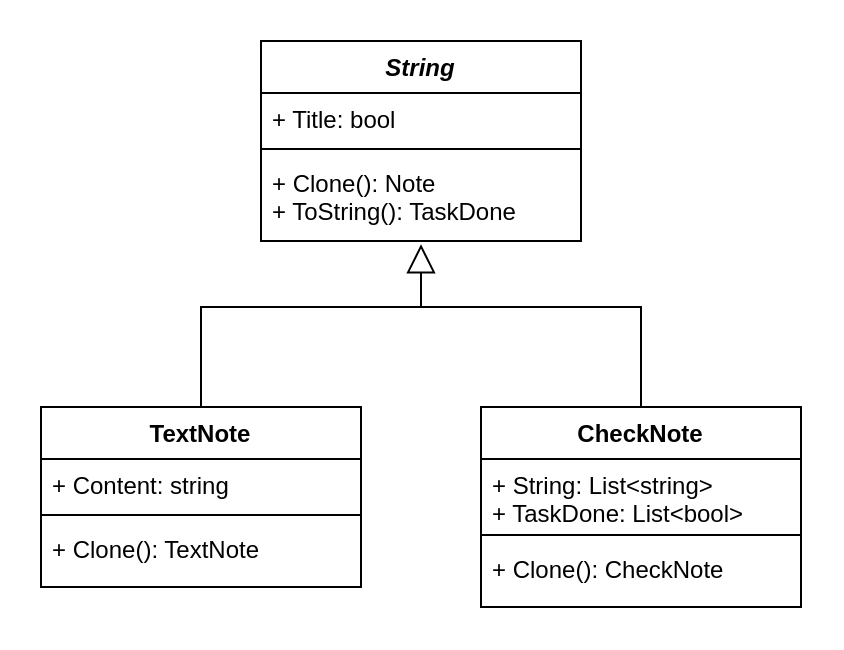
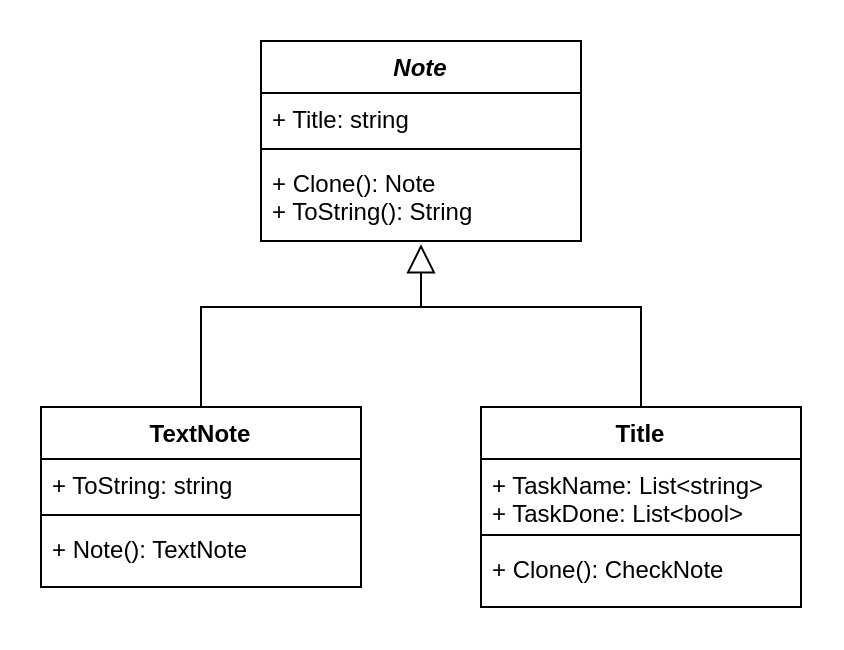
(421, 69) -> (421, 69)
(342, 121) -> (355, 121)
(408, 200) -> (392, 200)
(641, 435) -> (641, 435)
(155, 487) -> (158, 487)
(625, 502) -> (639, 502)
(168, 551) -> (165, 551)
